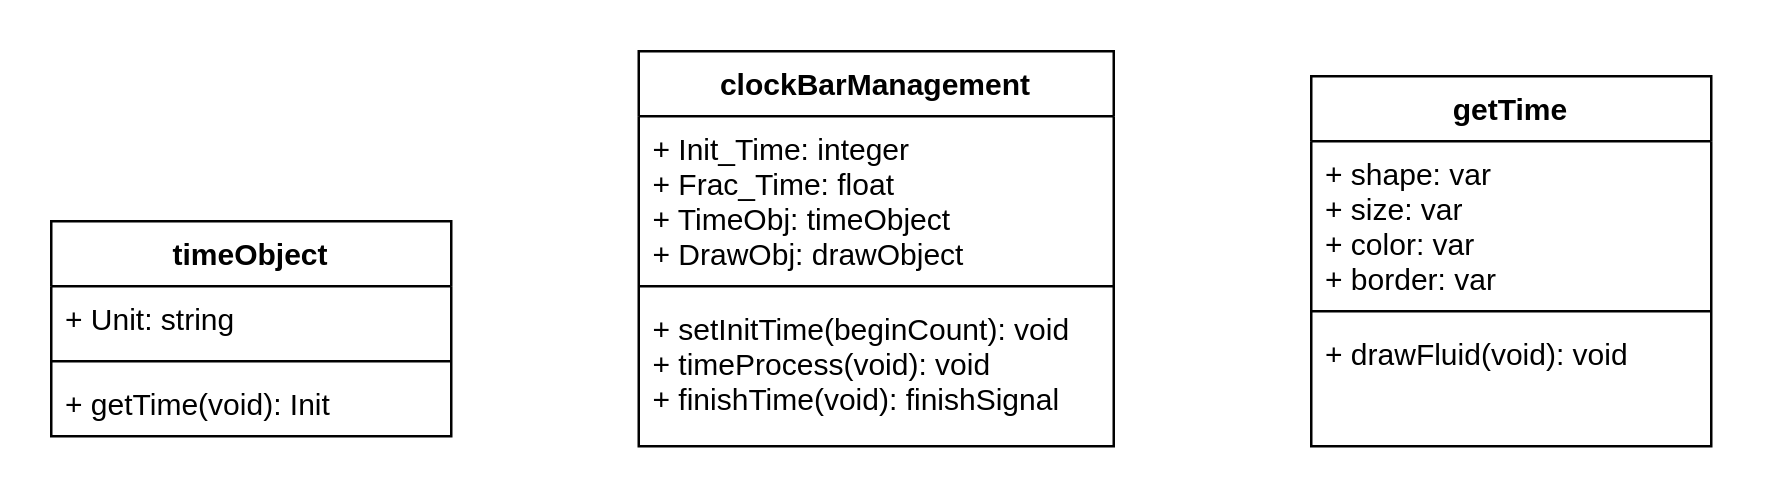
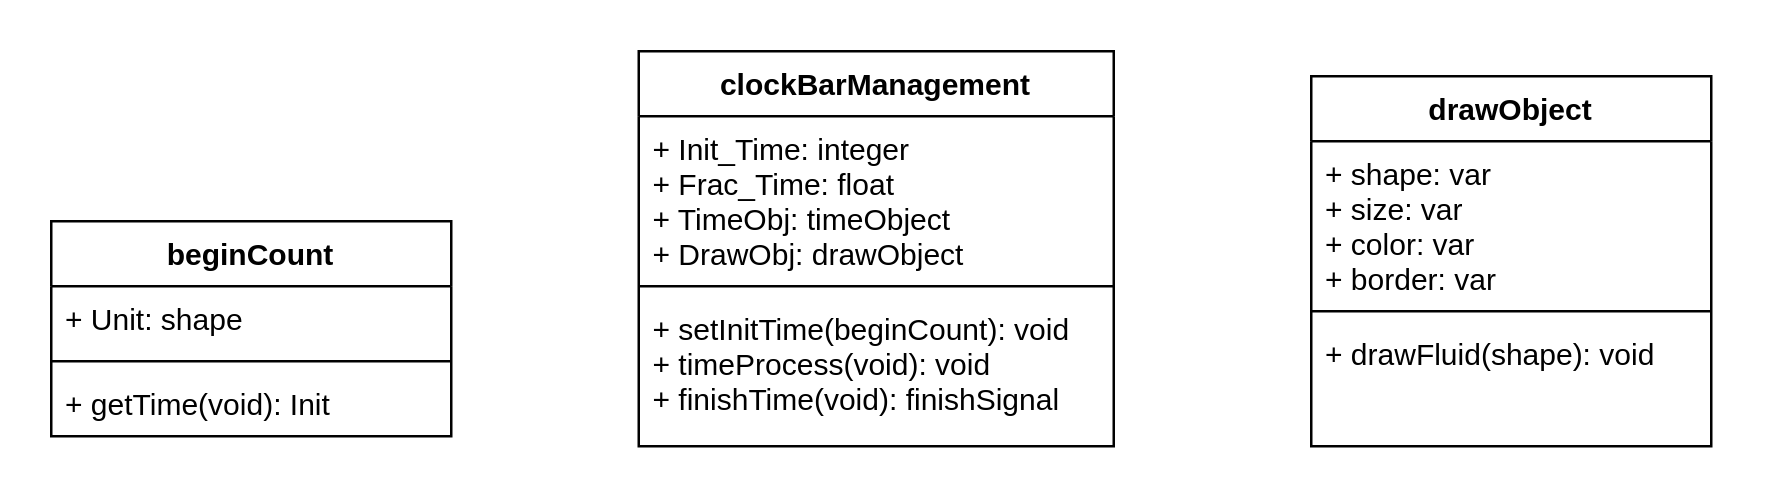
(1510, 110) -> (1510, 110)
(250, 255) -> (250, 255)
(163, 320) -> (159, 320)
(1491, 355) -> (1503, 355)
